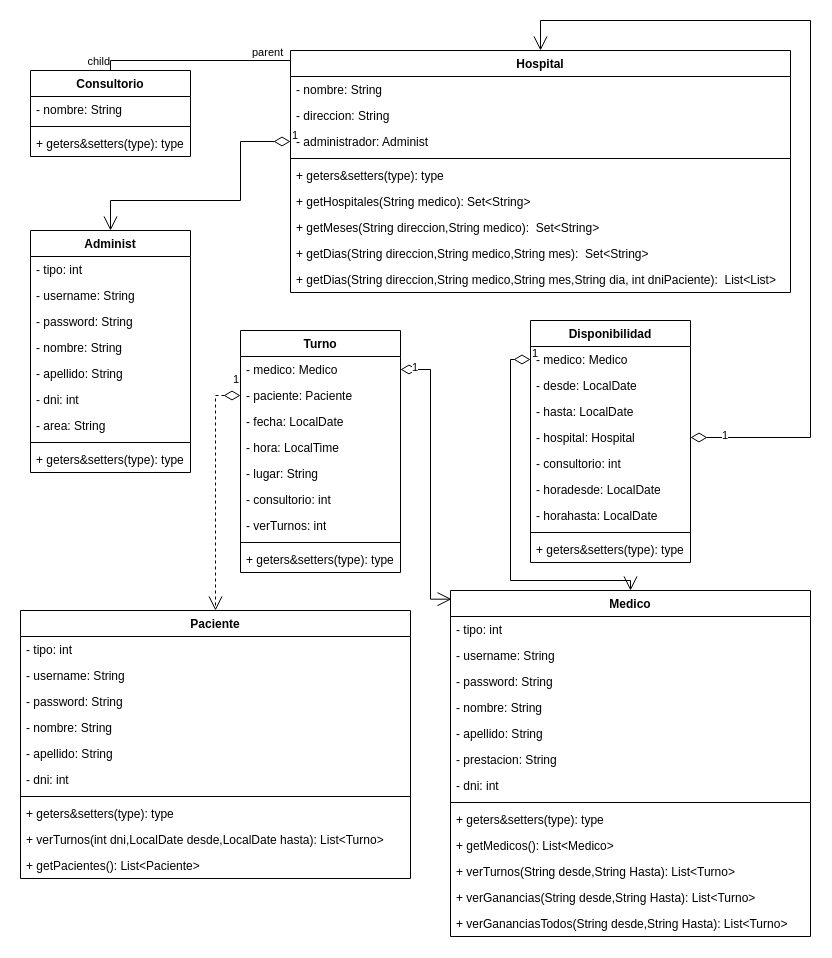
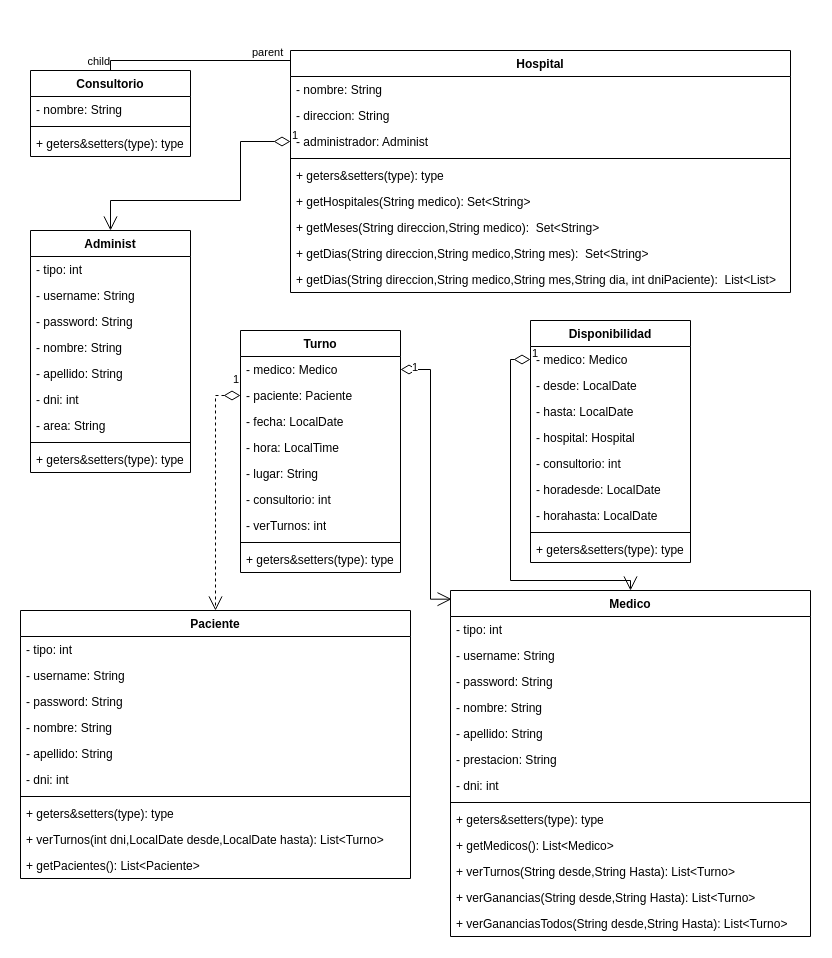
(811, 133) -> none
